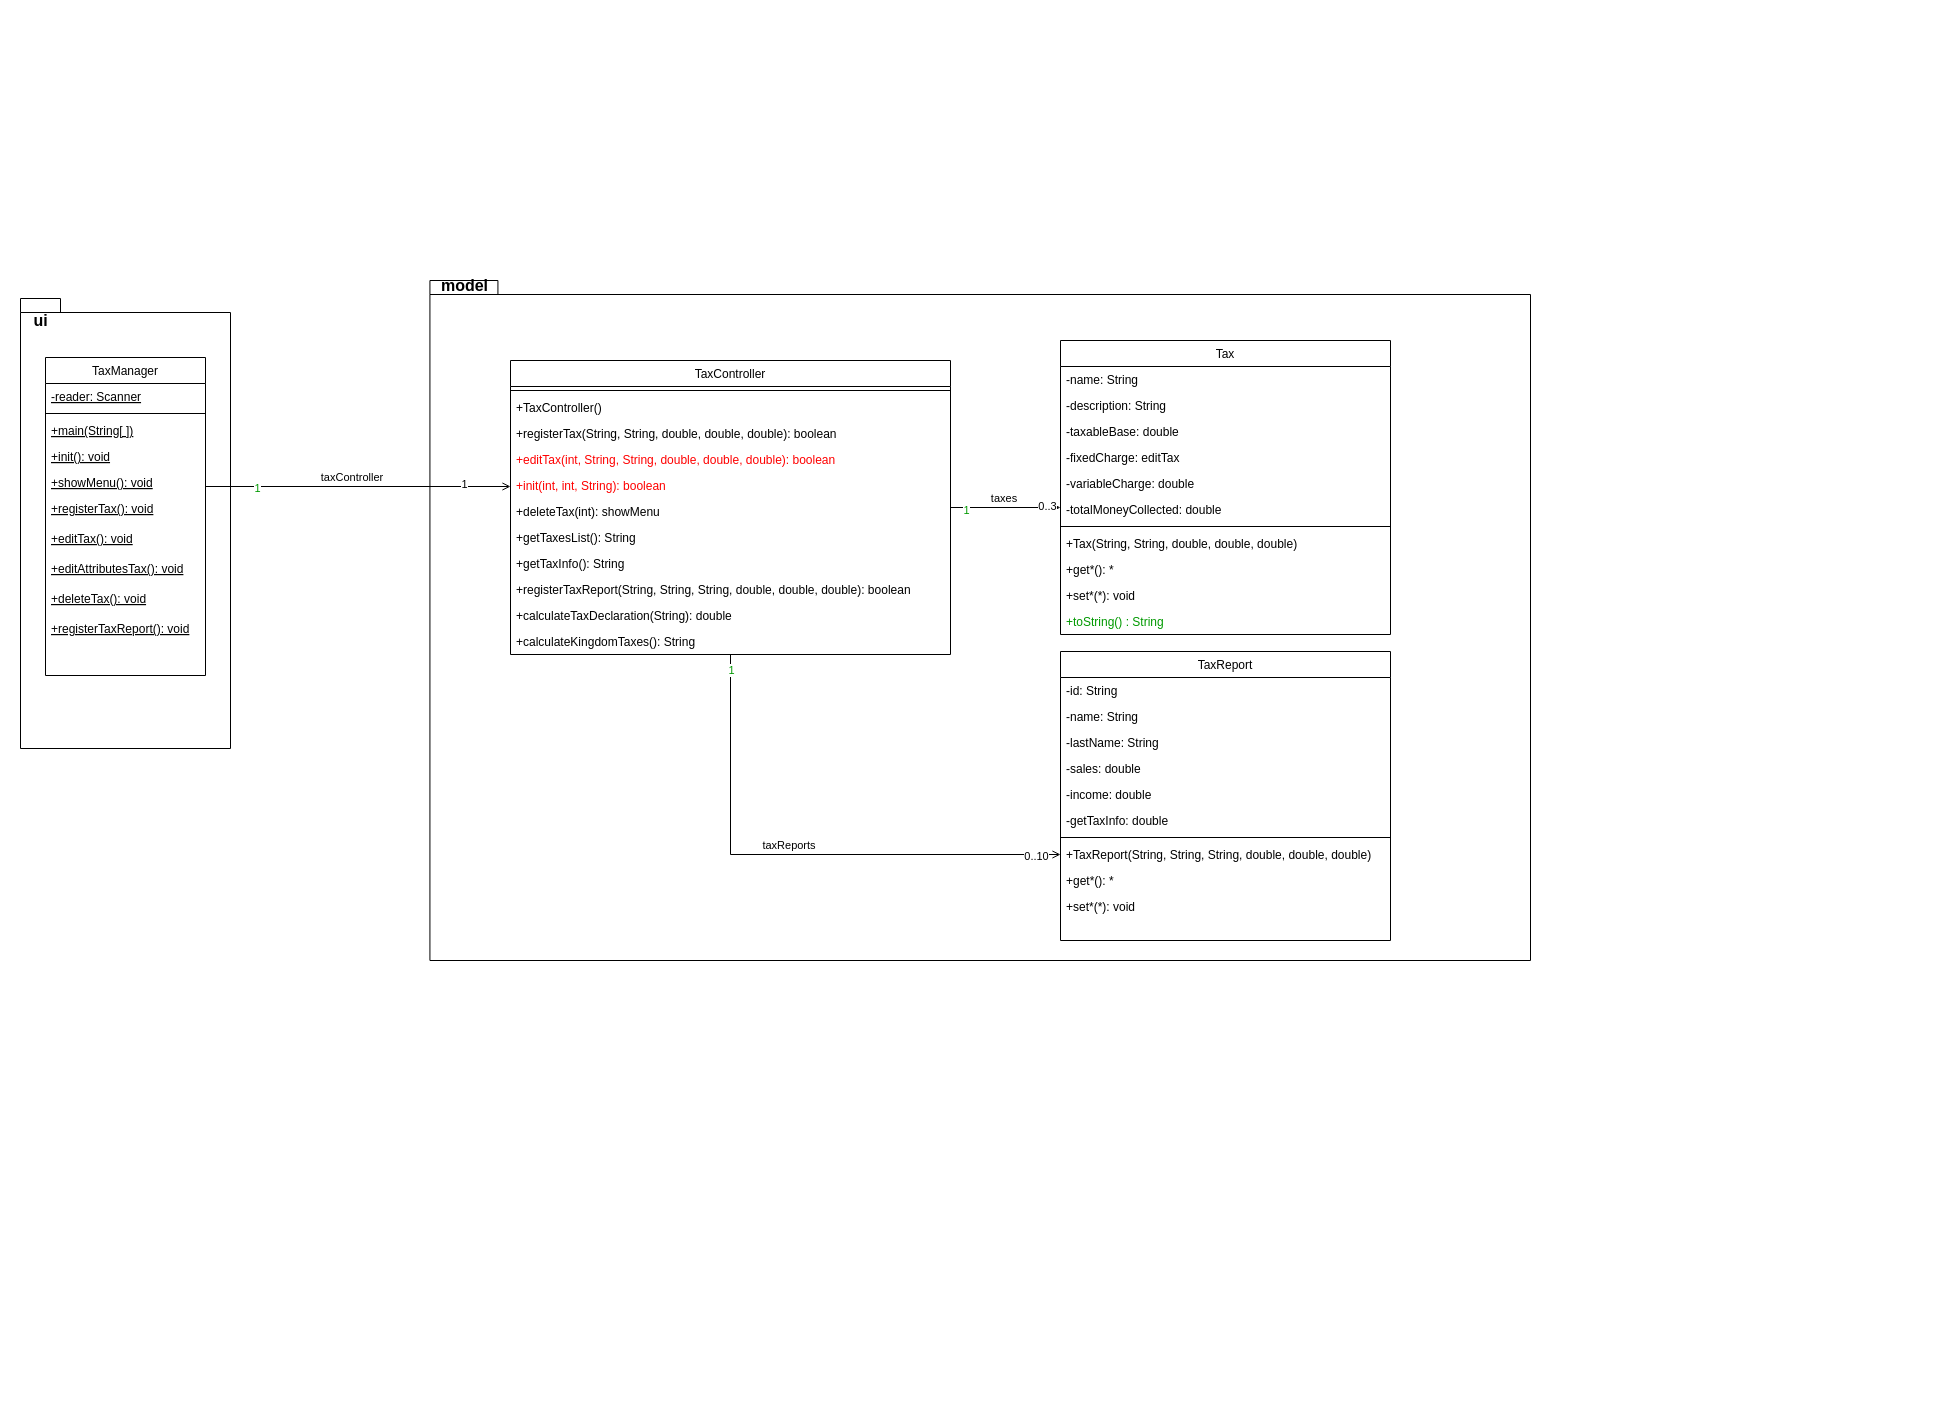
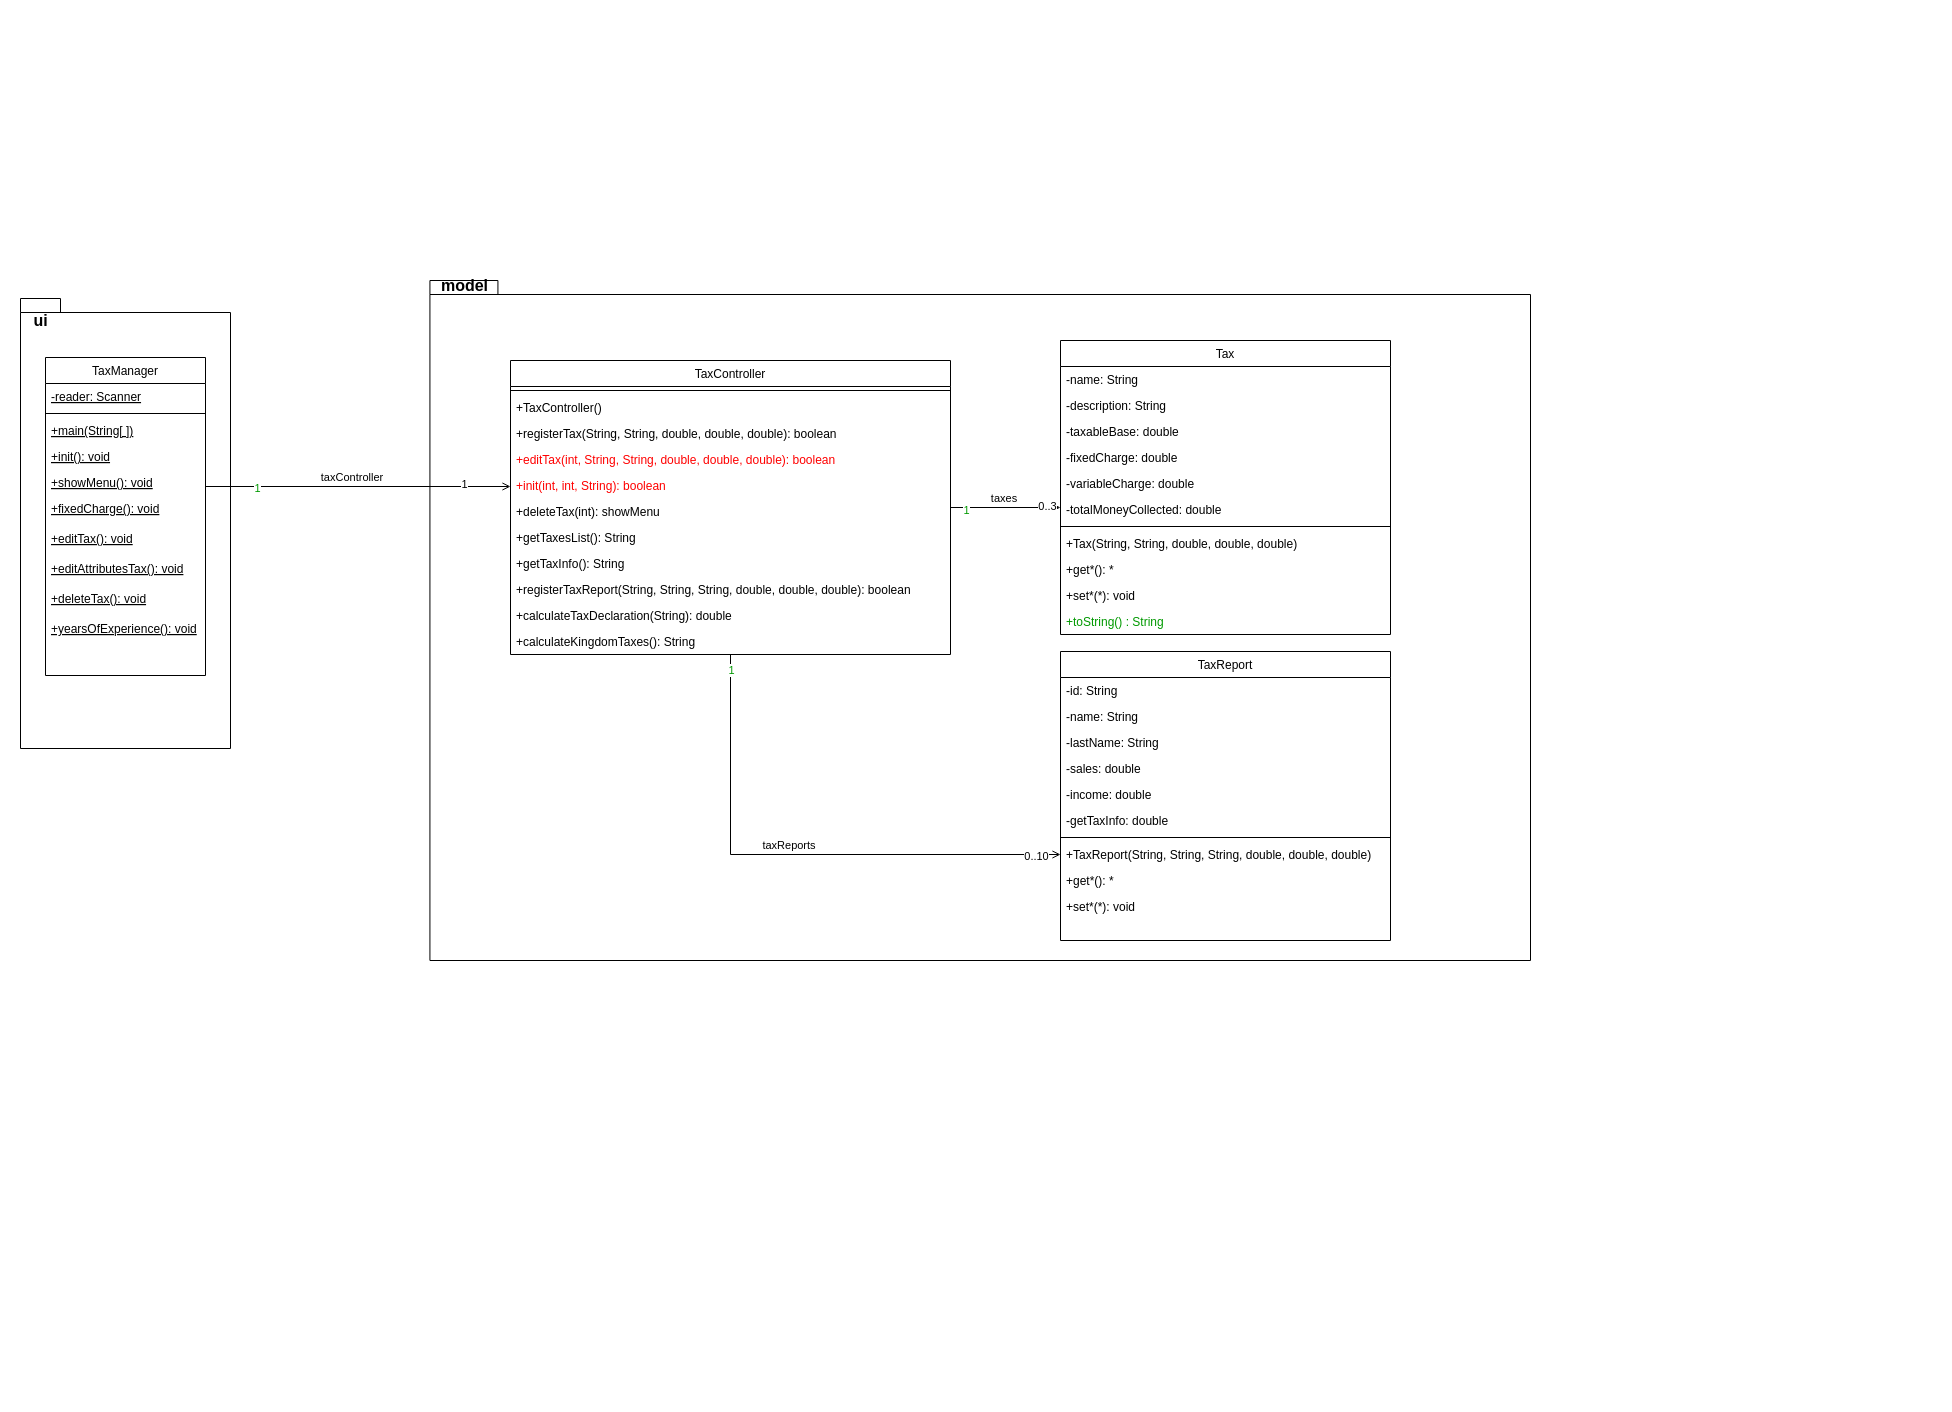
(1130, 458) -> (1127, 458)
(112, 509) -> (112, 509)
(132, 629) -> (132, 629)
